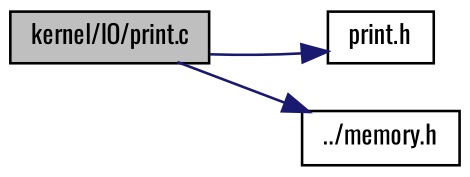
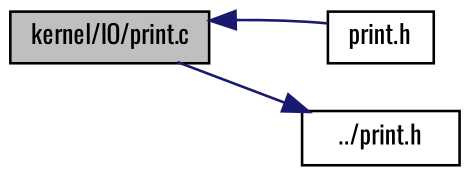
(256, 55) -> (282, 21)
(381, 138) -> (381, 138)
